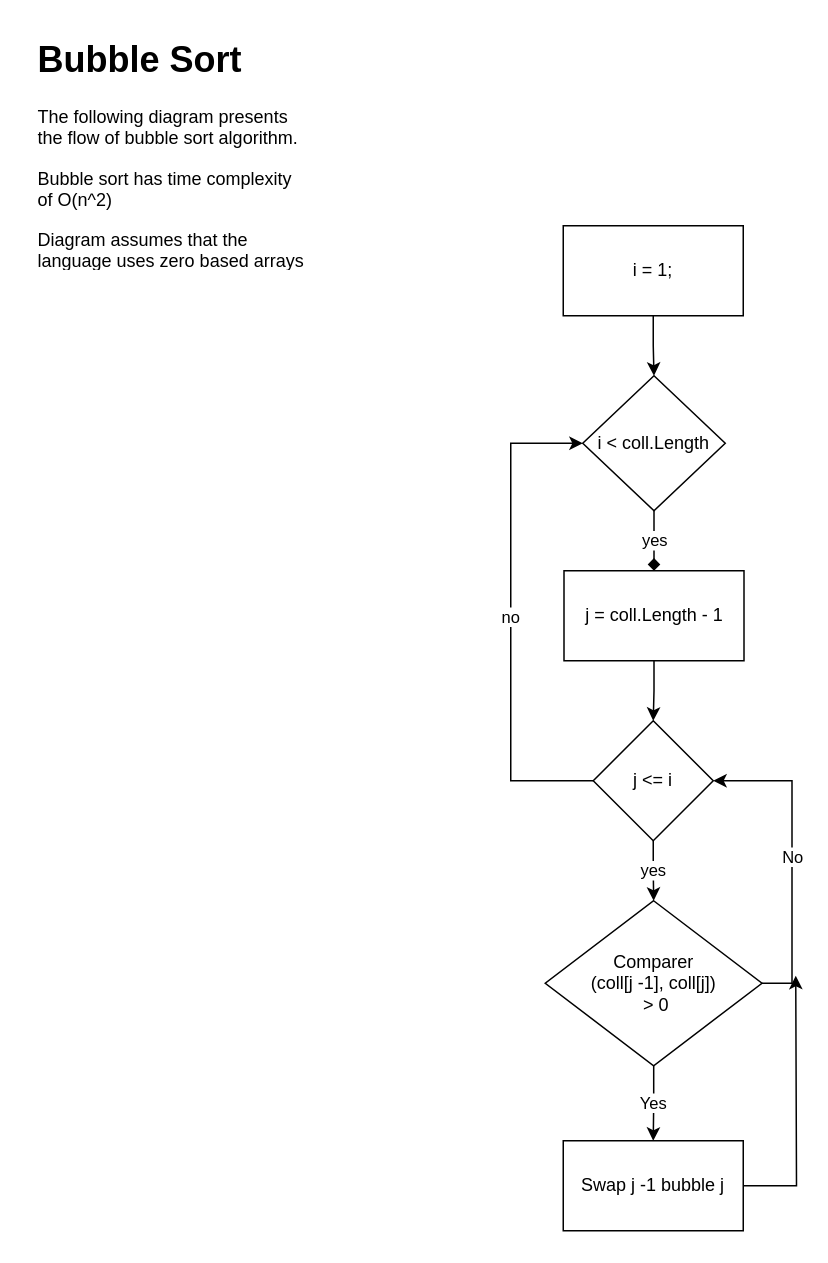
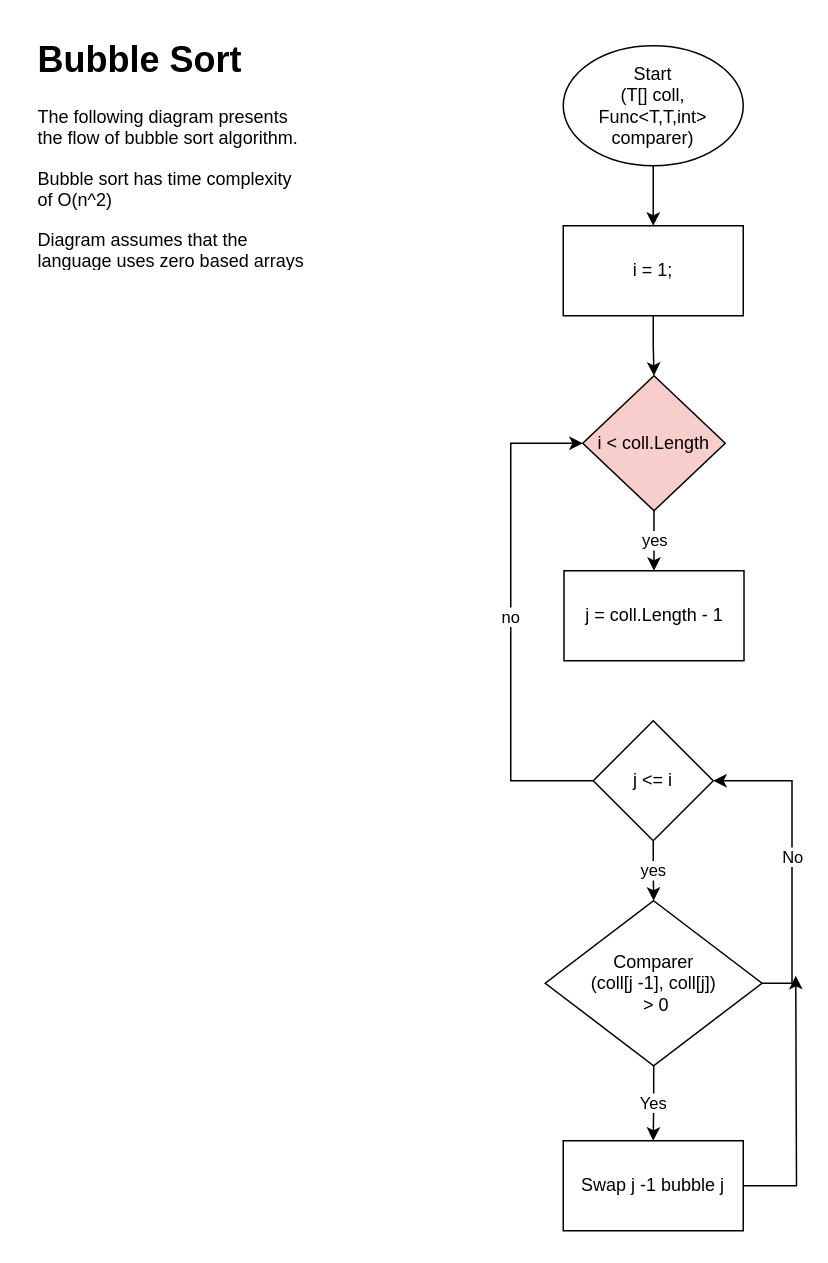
none -> (653, 106)
none -> (653, 191)
(654, 443) -> (654, 443)
(654, 558) -> (654, 559)
(654, 686) -> none
